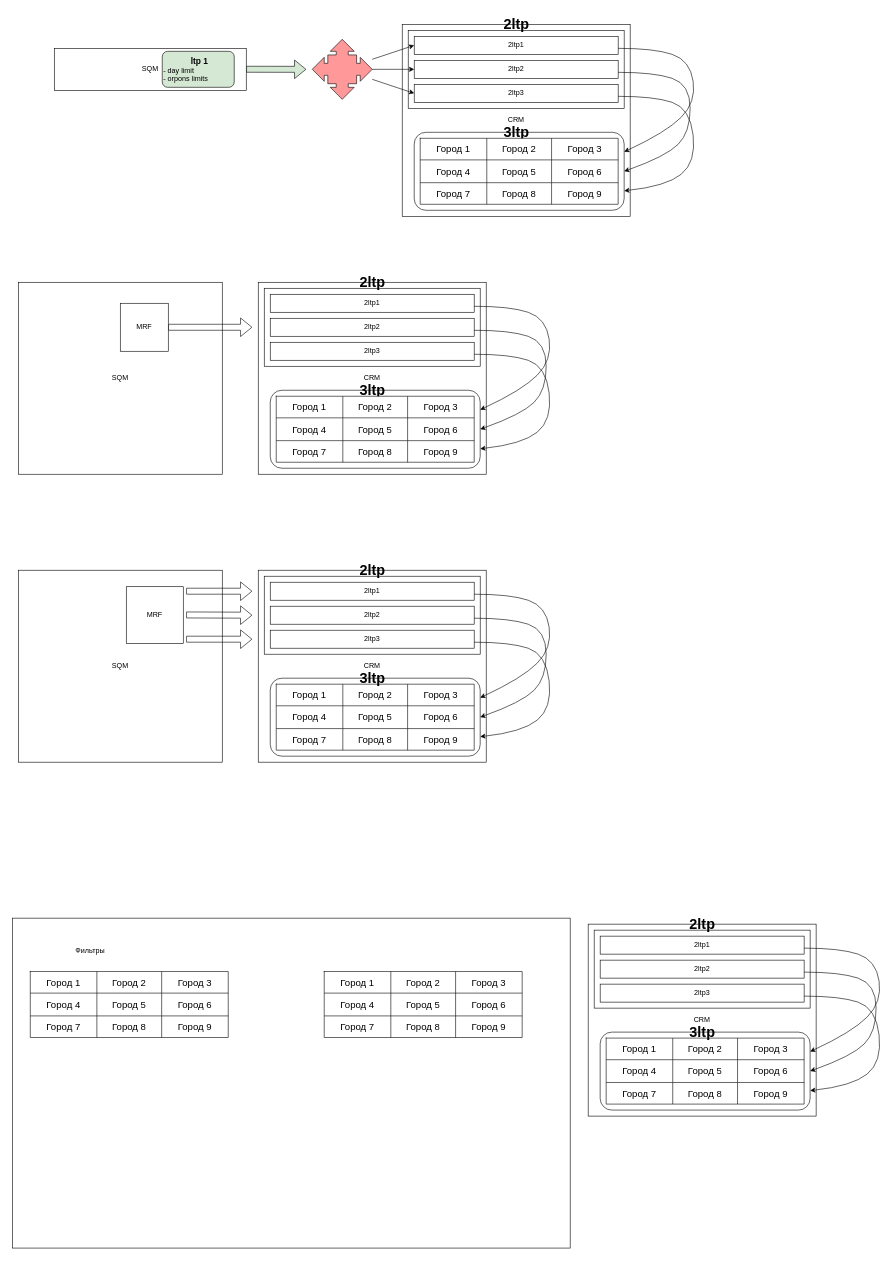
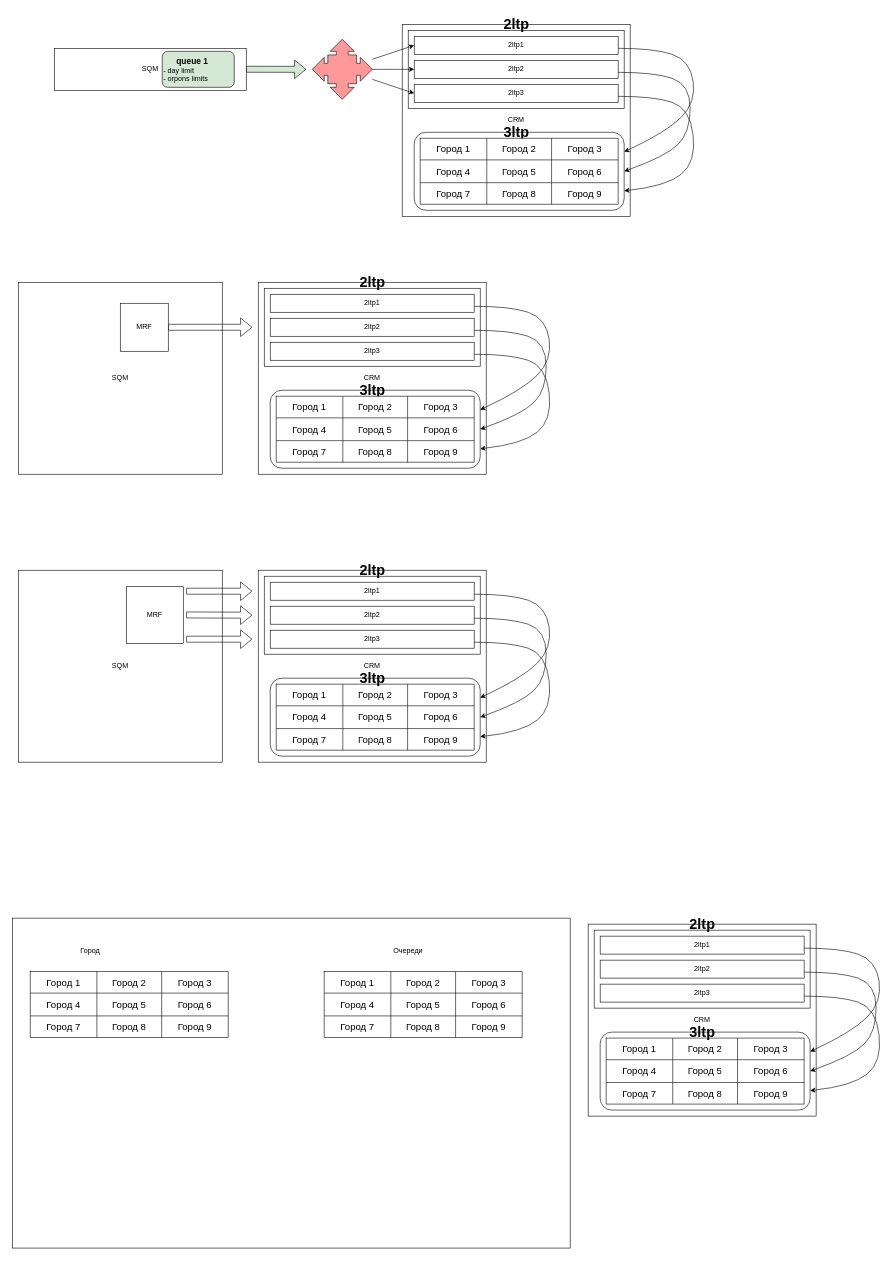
(189, 69) -> (189, 69)
(90, 951) -> (90, 951)
none -> (408, 951)
